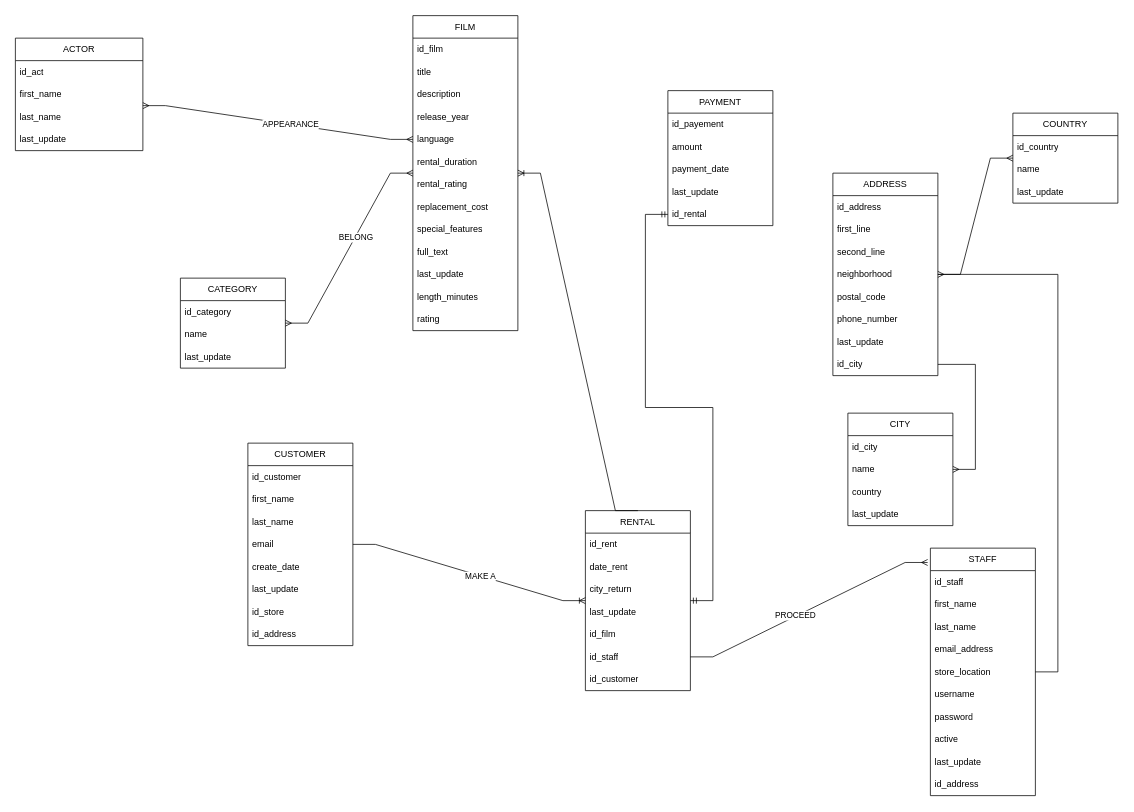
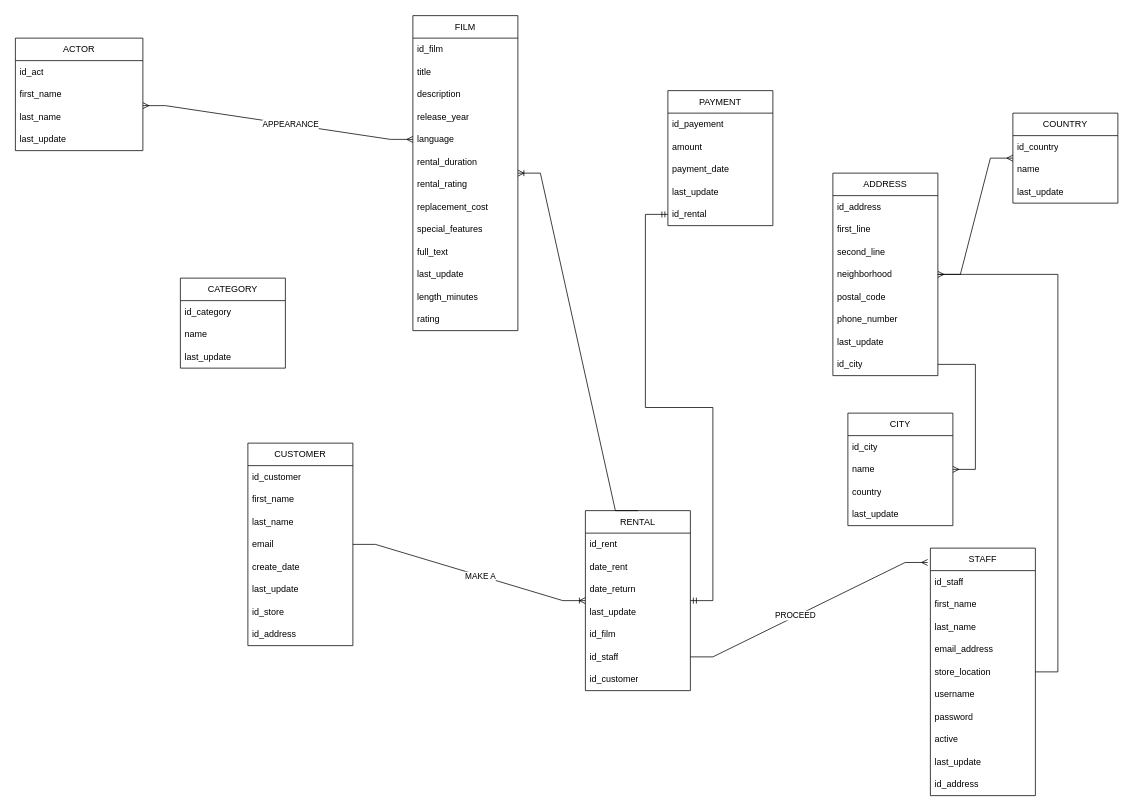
(349, 248) -> none
(616, 589) -> (618, 589)
